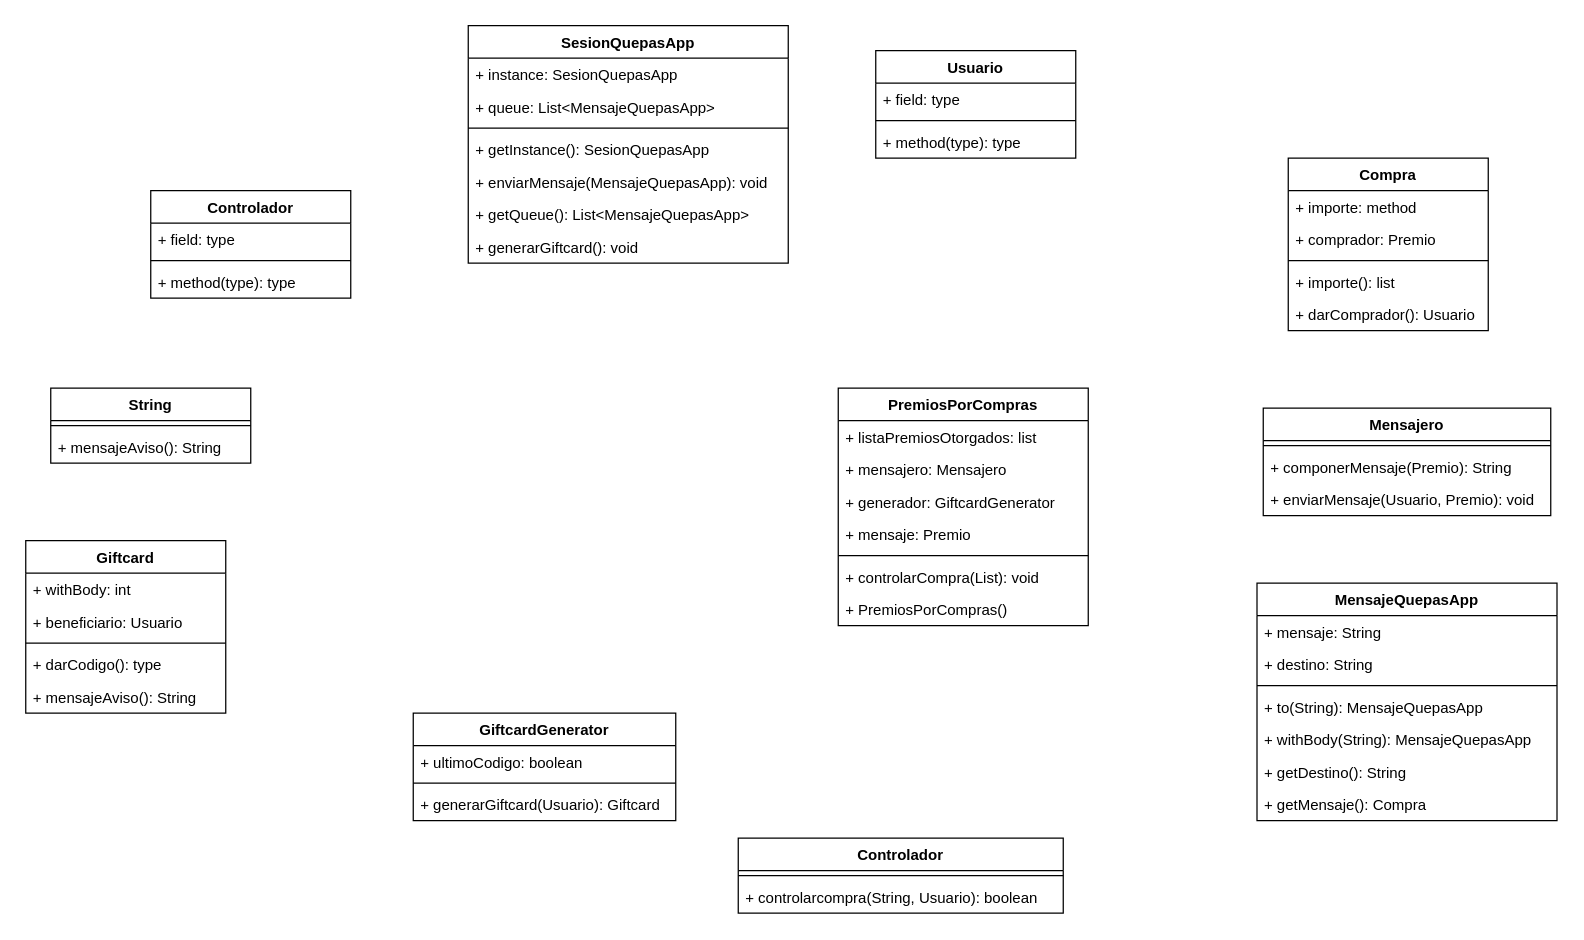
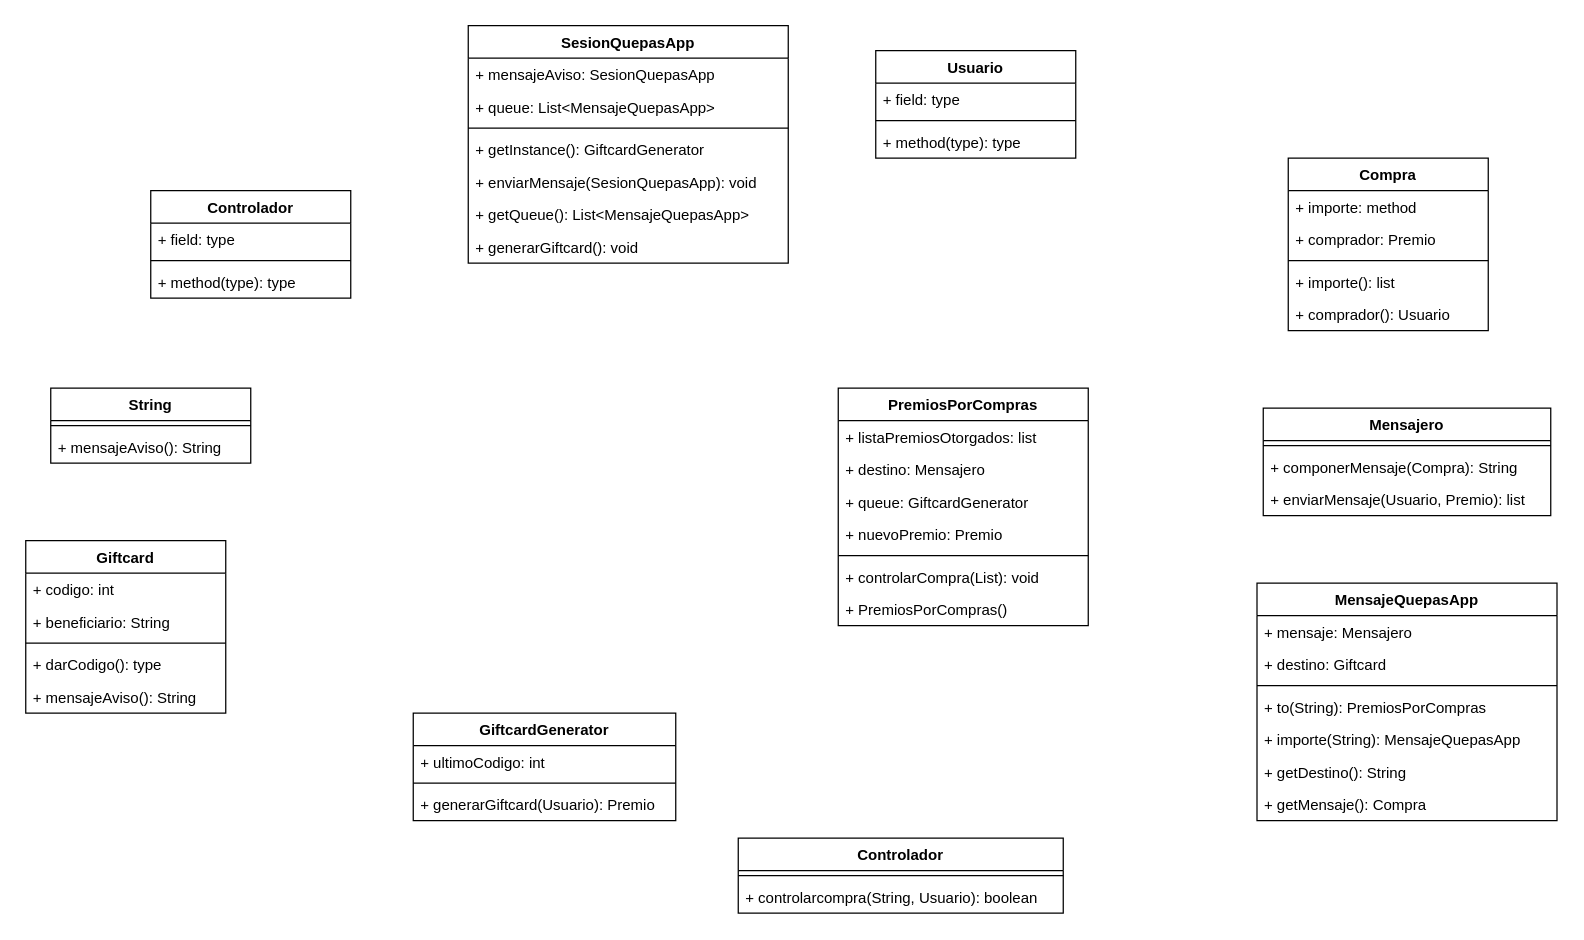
(579, 75) -> (595, 75)
(602, 150) -> (610, 150)
(629, 183) -> (623, 183)
(1392, 315) -> (1380, 315)
(1399, 468) -> (1401, 468)
(932, 470) -> (921, 470)
(1412, 500) -> (1410, 500)
(963, 503) -> (946, 503)
(909, 535) -> (923, 535)
(86, 590) -> (77, 590)
(115, 623) -> (111, 623)
(1327, 633) -> (1342, 633)
(1325, 665) -> (1334, 665)
(1382, 708) -> (1384, 708)
(1405, 740) -> (1401, 740)
(503, 763) -> (486, 763)
(560, 805) -> (551, 805)
